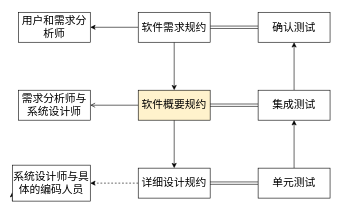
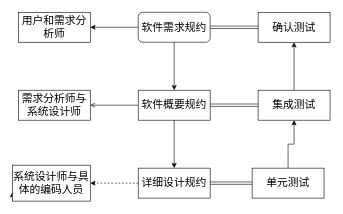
(174, 27) -> (174, 27)
(174, 105) -> (174, 105)
(294, 183) -> (288, 183)
